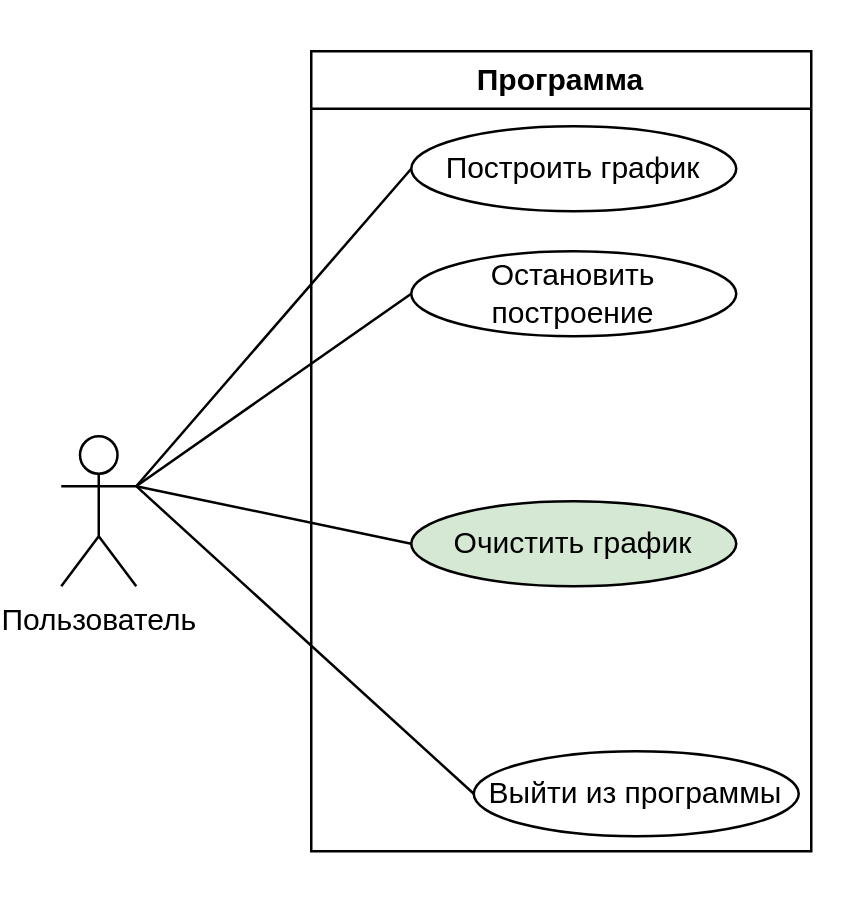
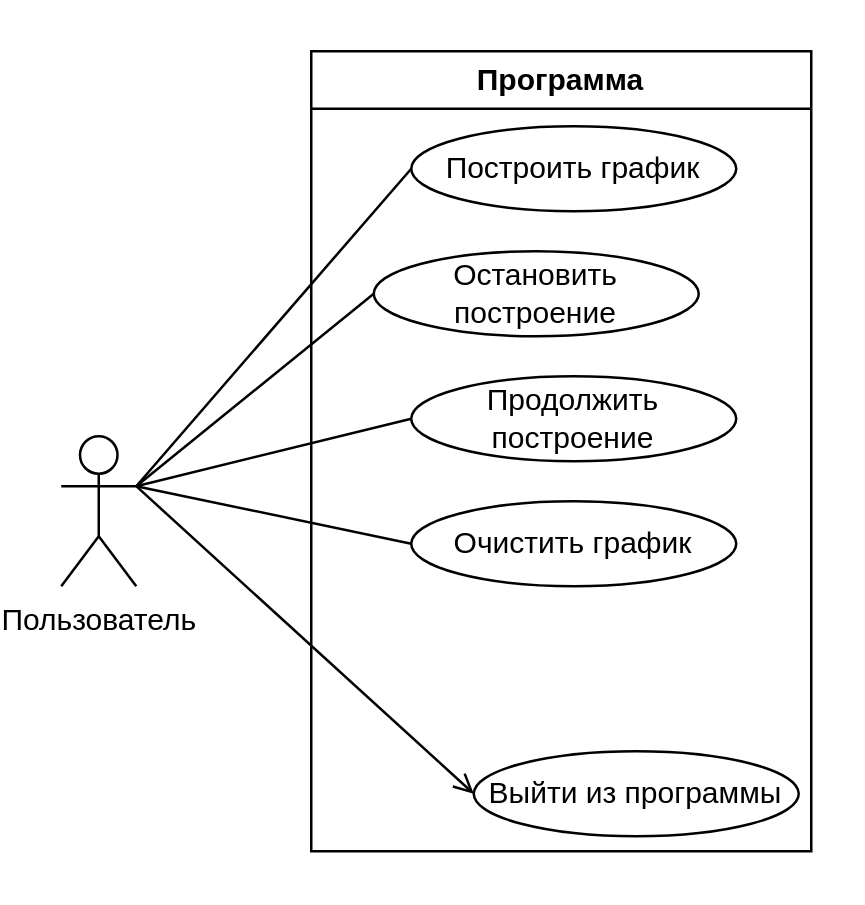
(574, 294) -> (536, 294)
none -> (574, 419)
none -> (227, 464)
(574, 544) -> (574, 544)
(468, 788) -> (467, 788)
